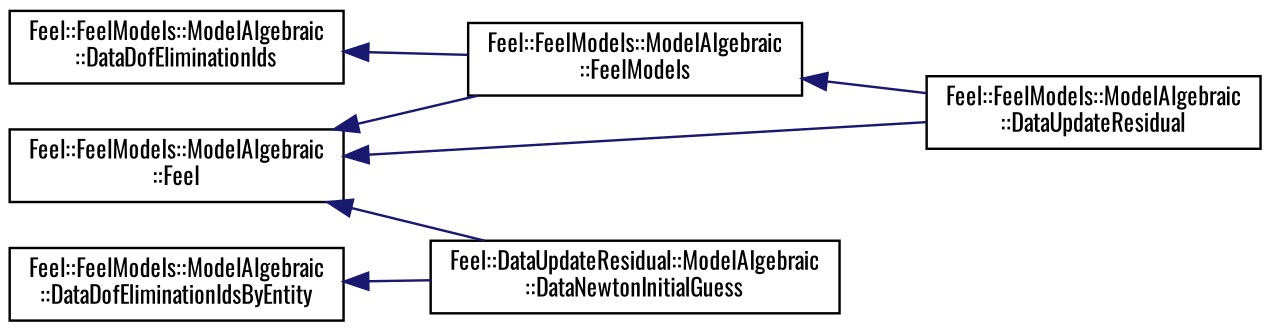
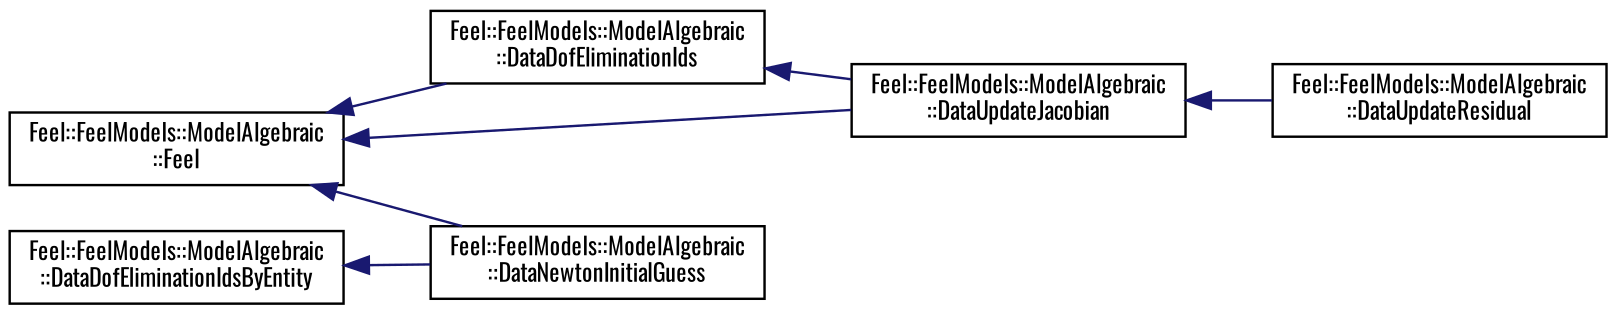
(635, 59) -> (1019, 100)
(648, 138) -> (399, 95)
(635, 277) -> (598, 263)
